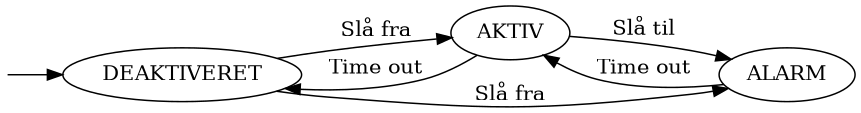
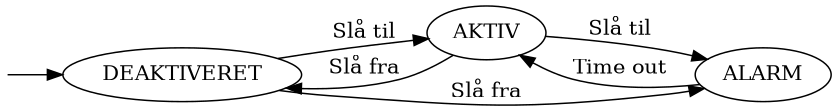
(376, 31) -> (364, 32)
(376, 68) -> (364, 68)
